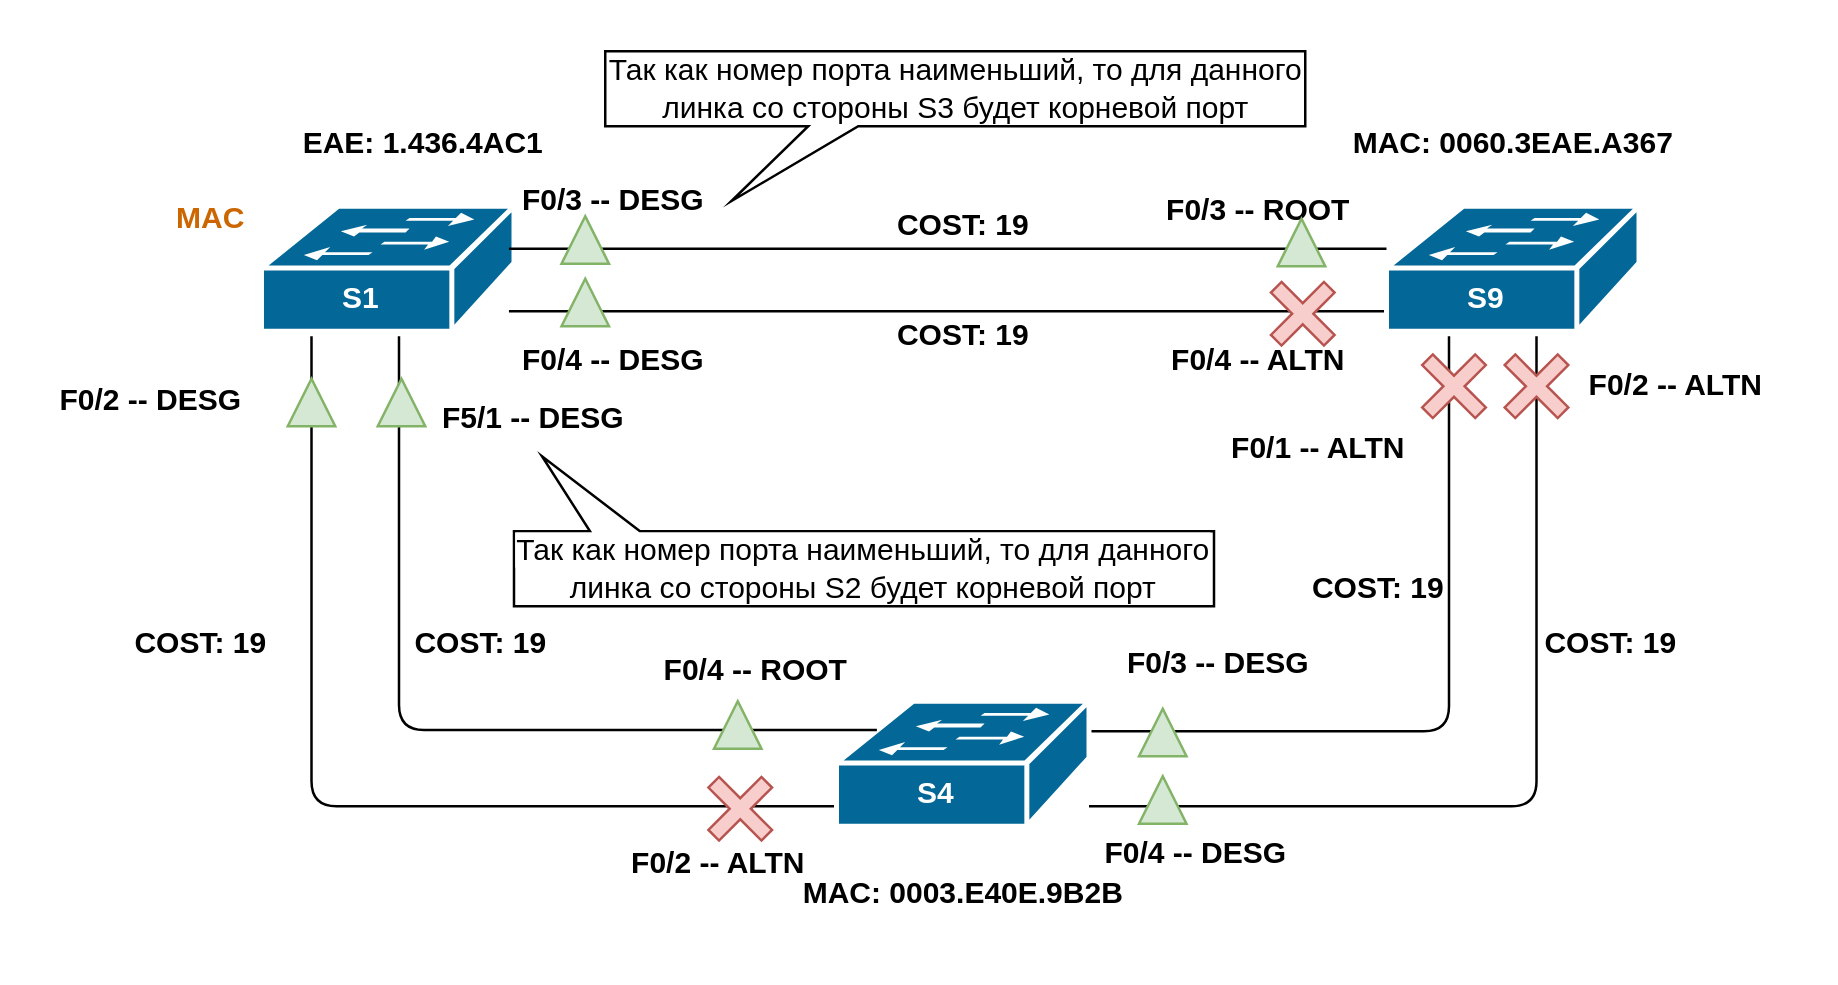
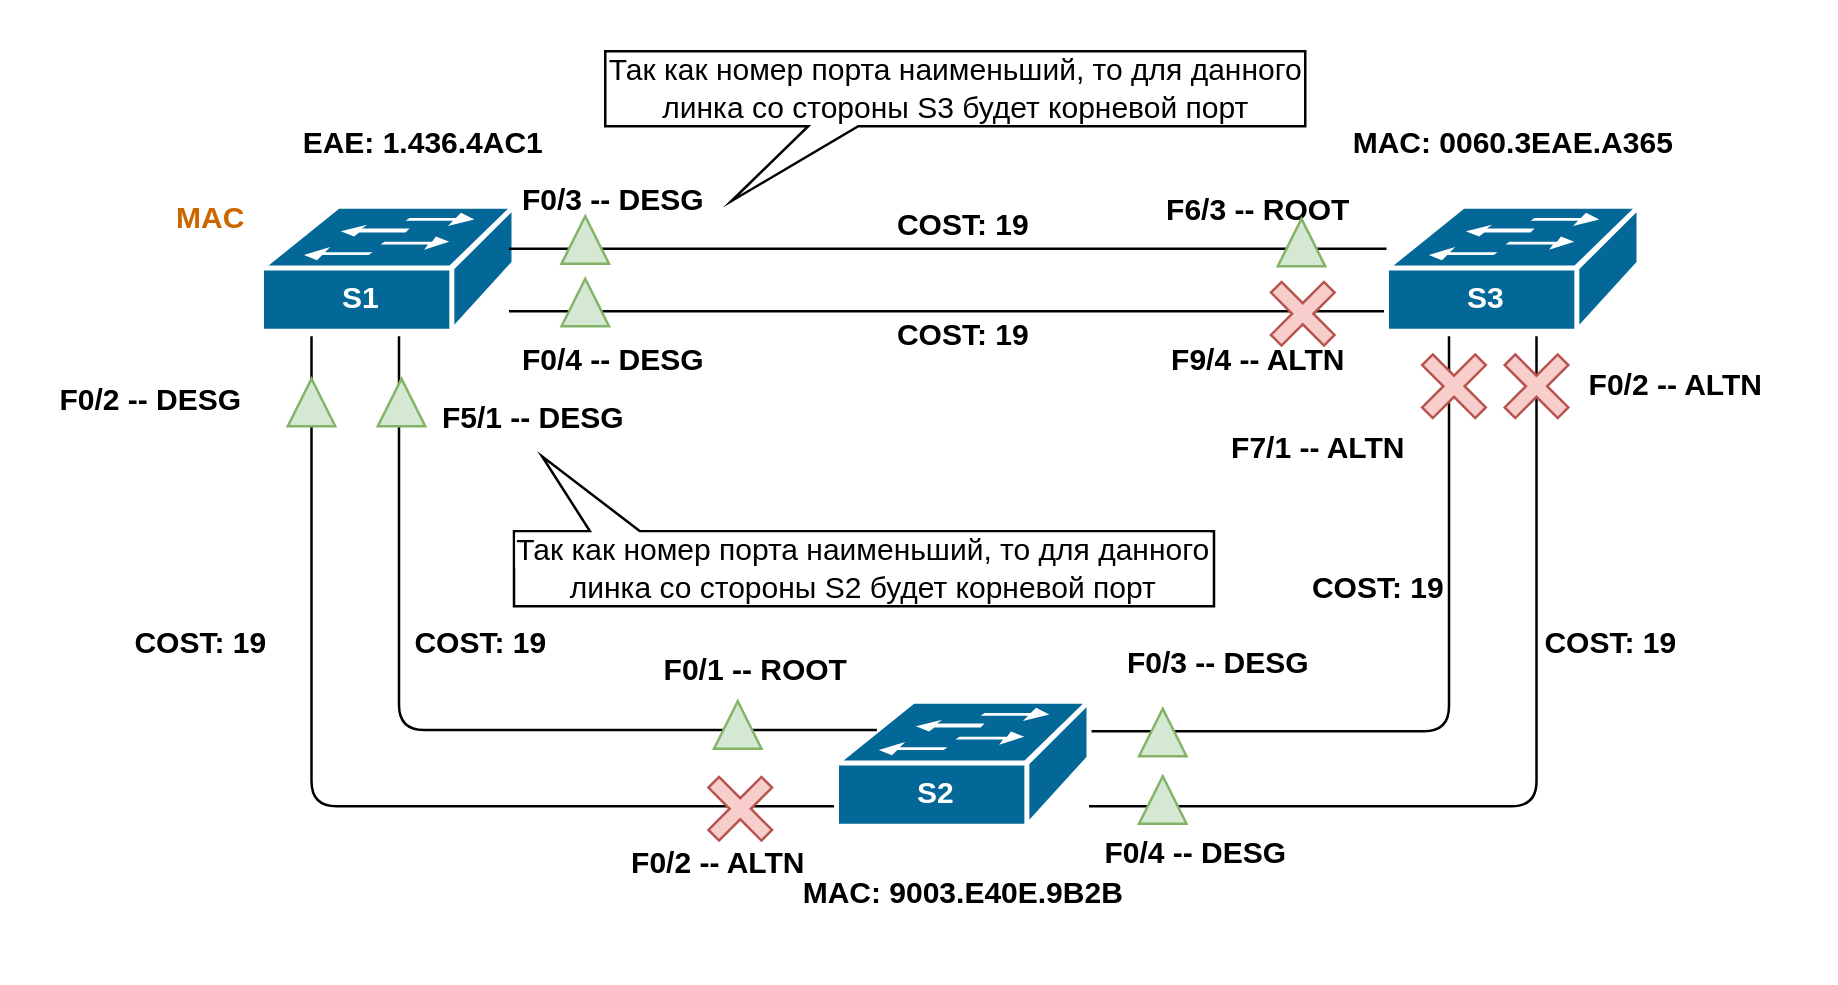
(1514, 144) -> (1514, 144)
(1259, 211) -> (1259, 211)
(1486, 299) -> (1486, 299)
(1259, 361) -> (1259, 361)
(1319, 449) -> (1319, 449)
(756, 671) -> (756, 671)
(936, 794) -> (936, 794)
(964, 894) -> (964, 894)
